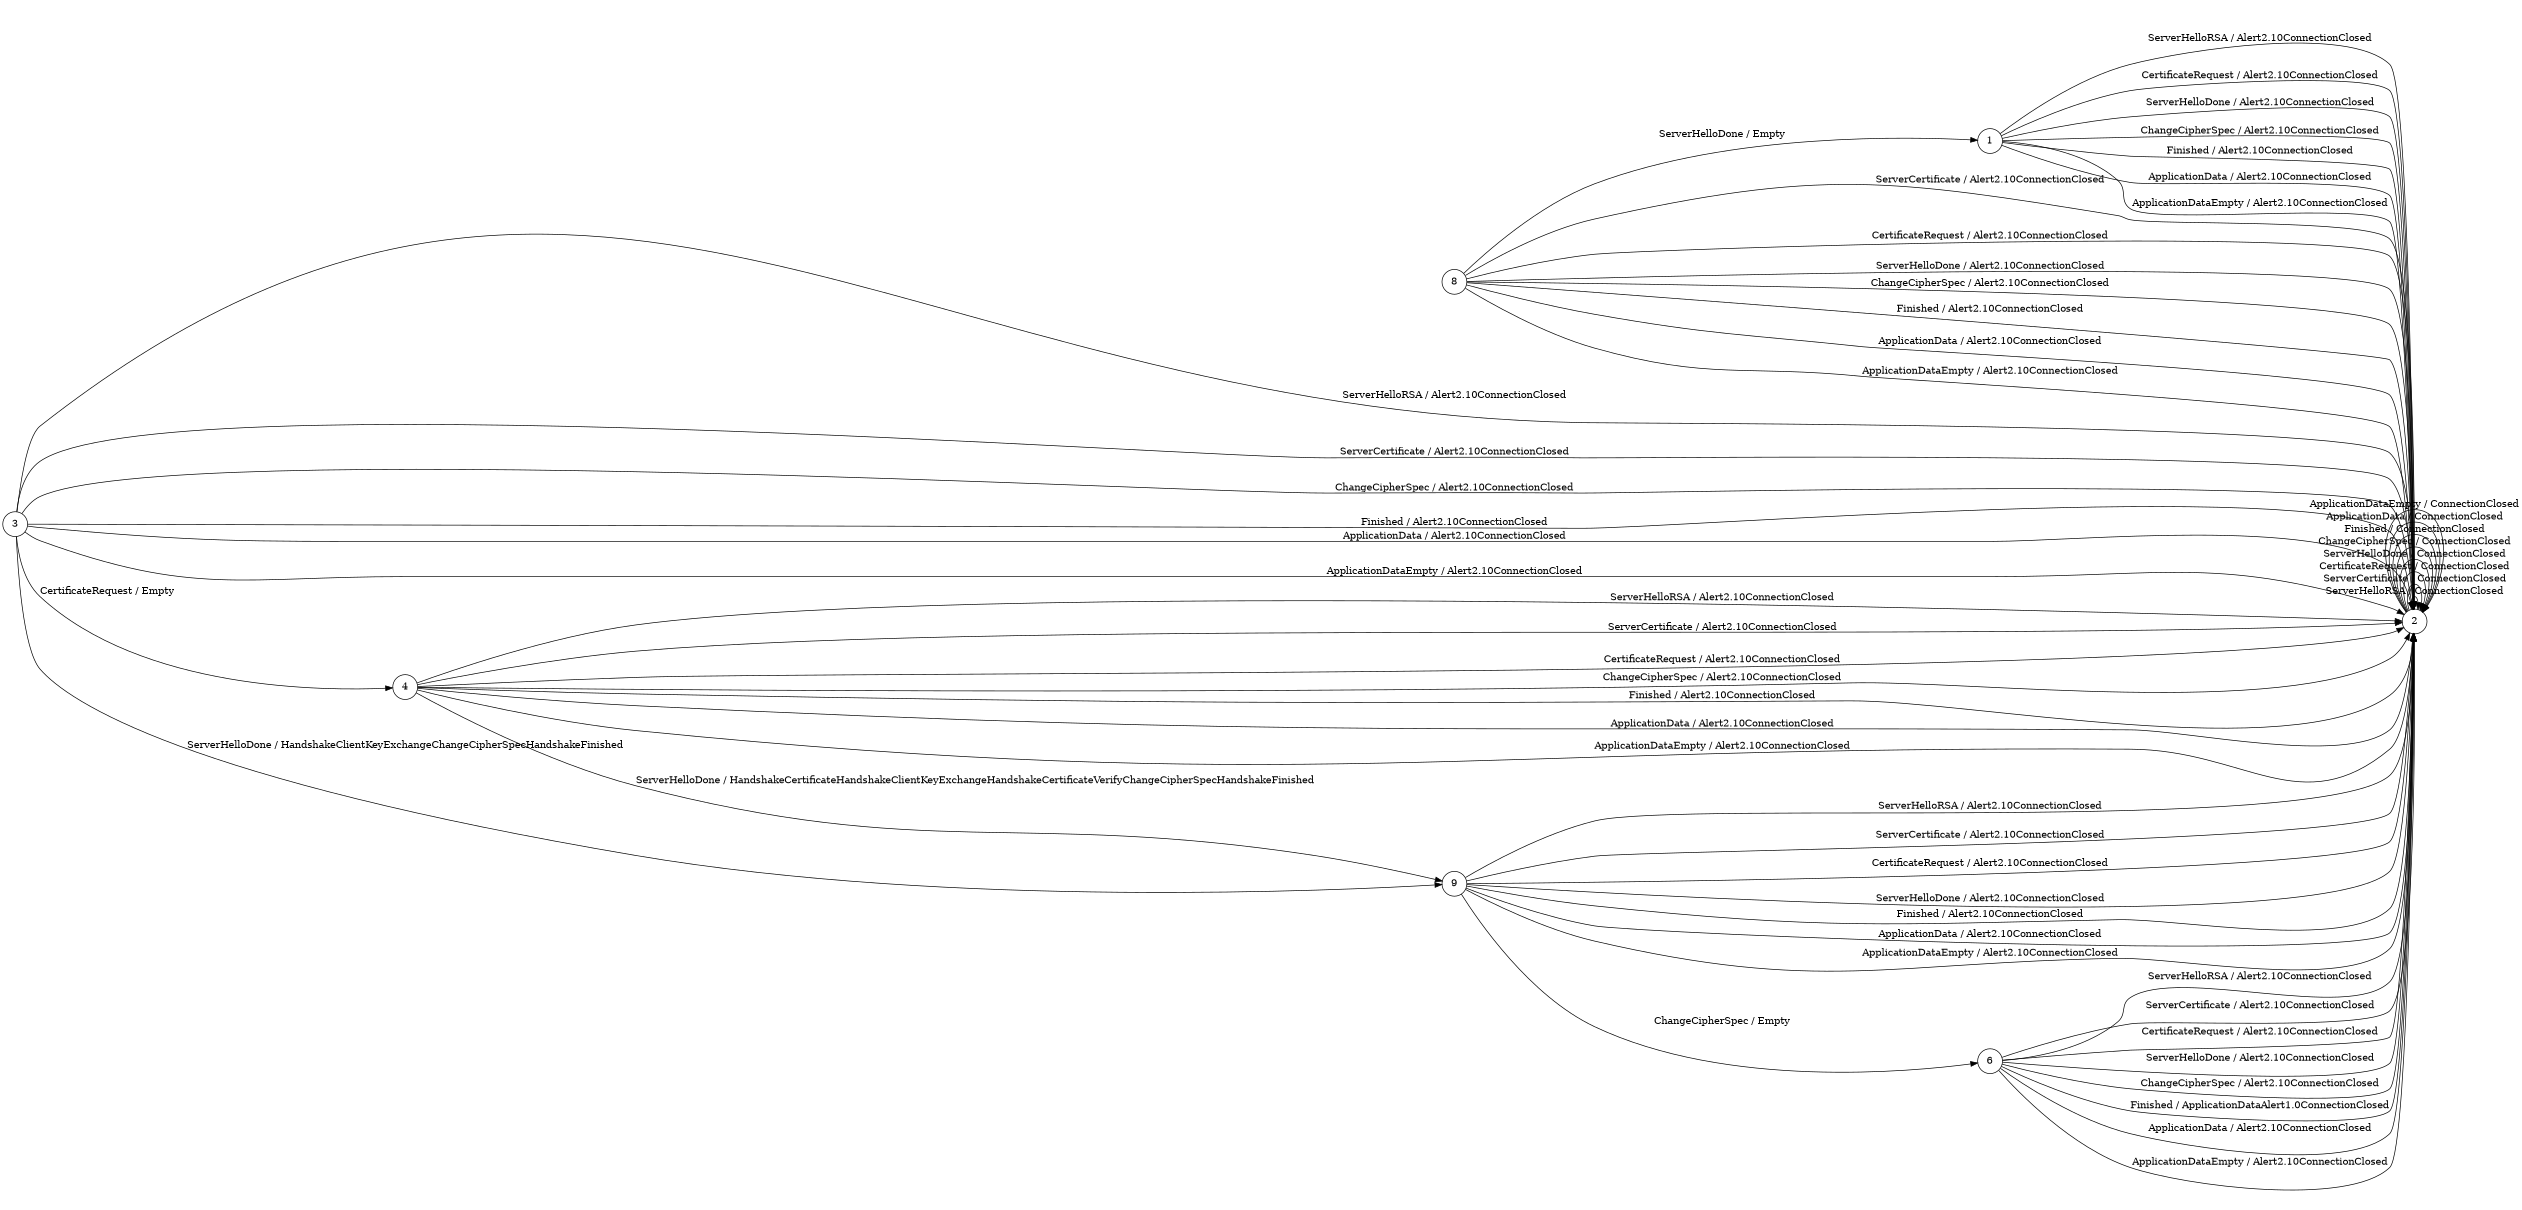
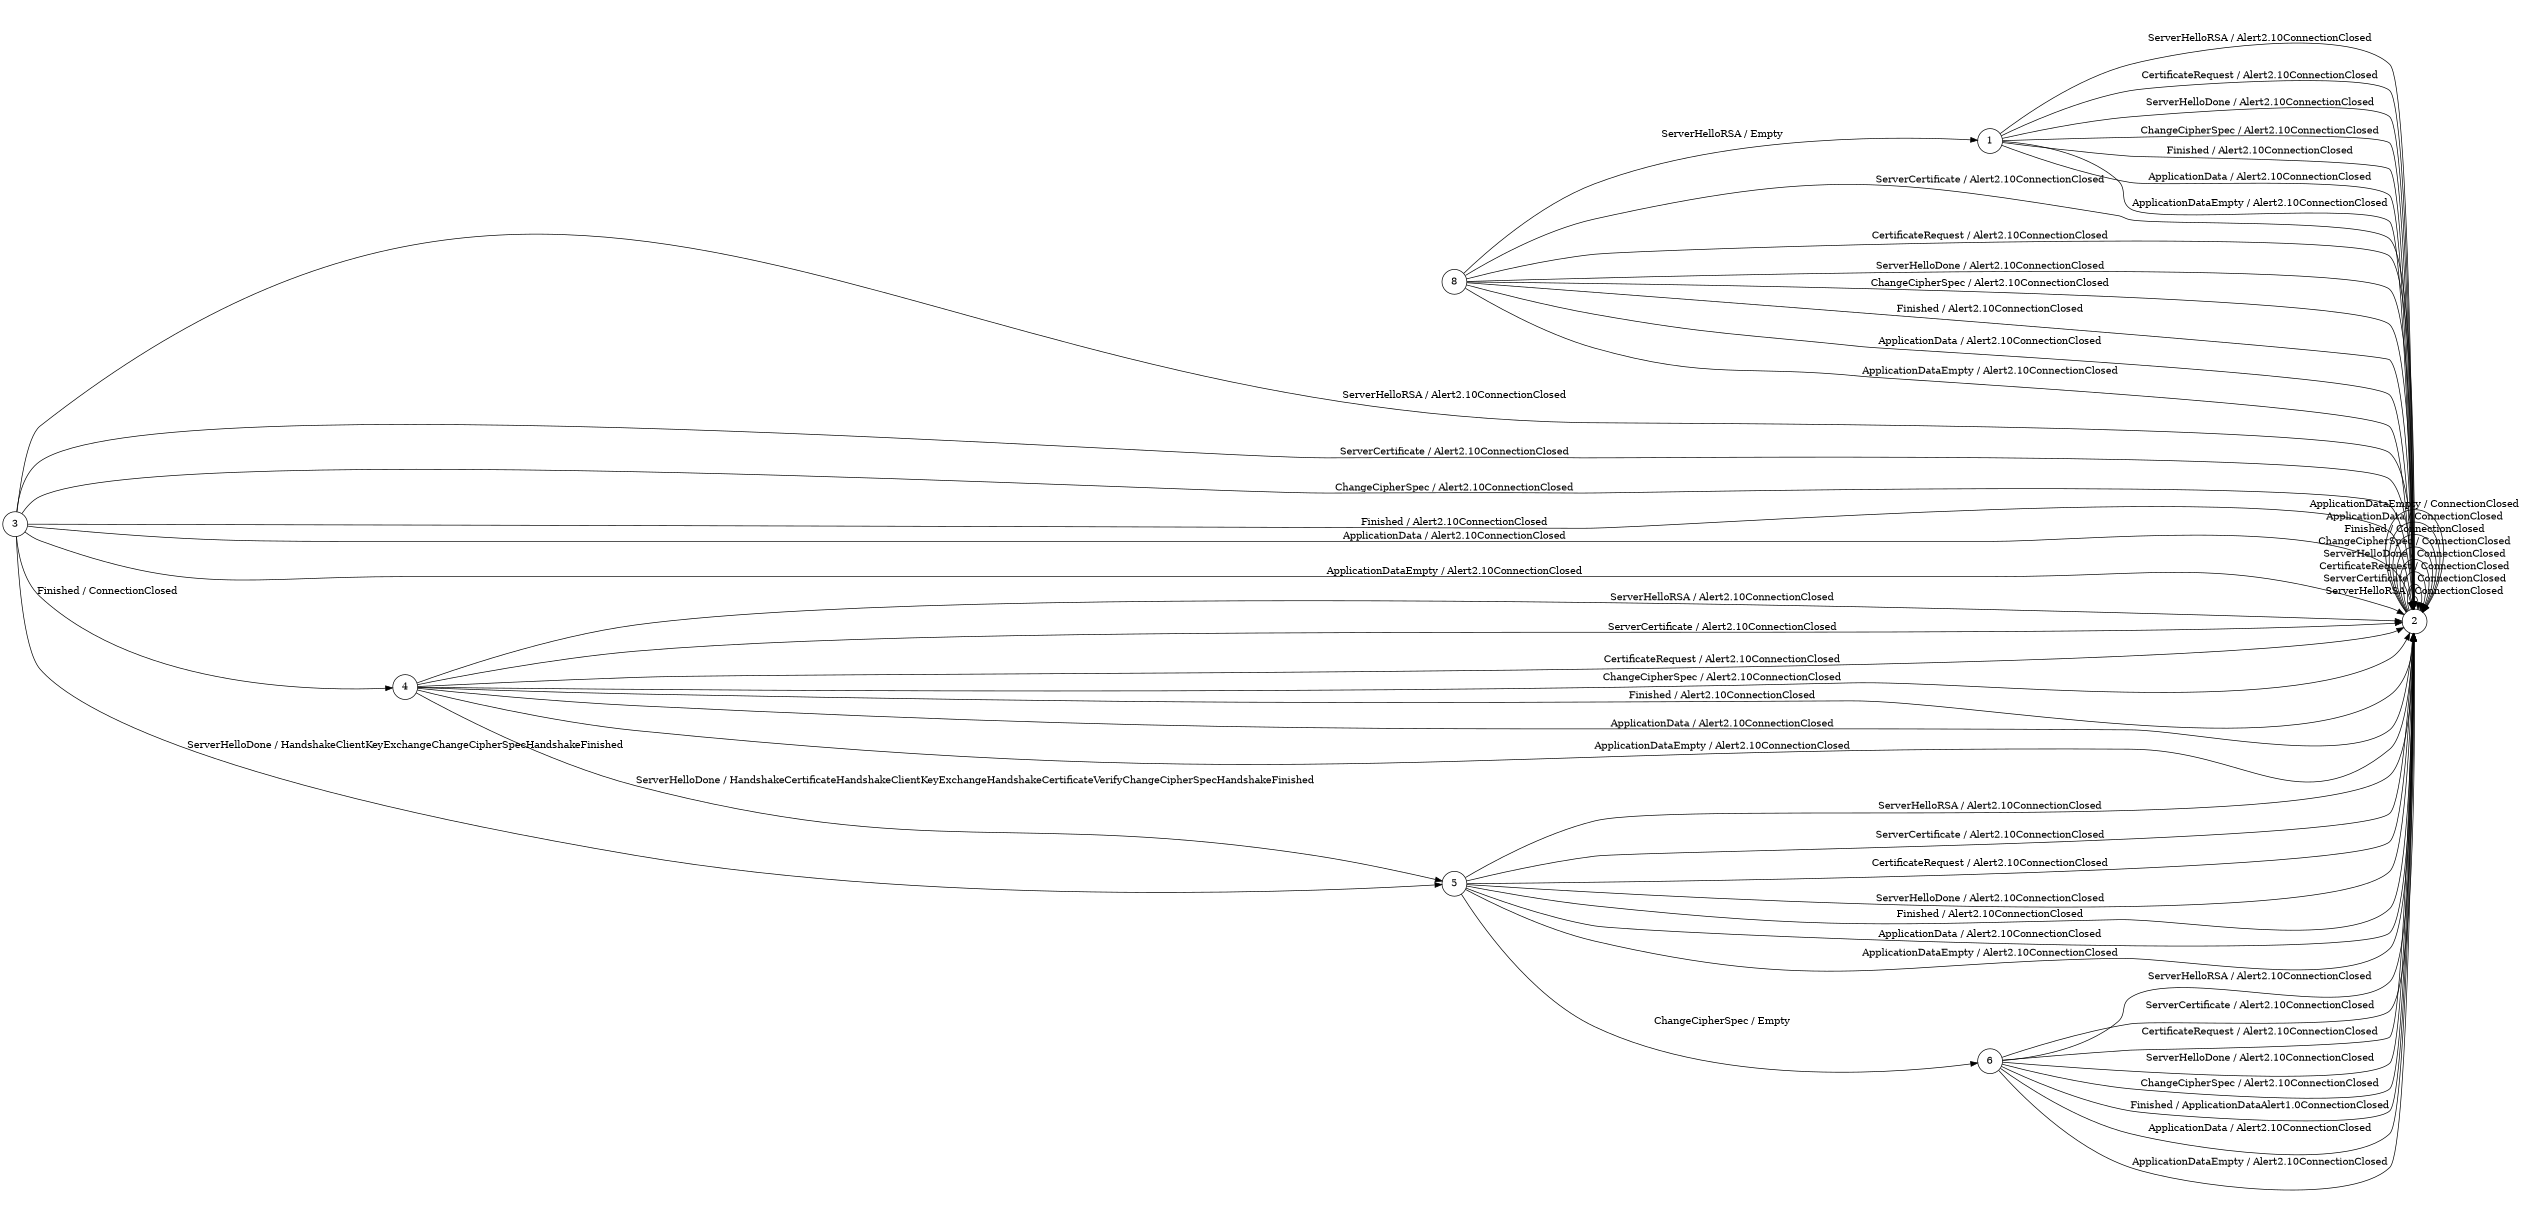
(1722, 134) -> (1722, 134)
(107, 591) -> (107, 591)
(1454, 884) -> (1454, 884)
